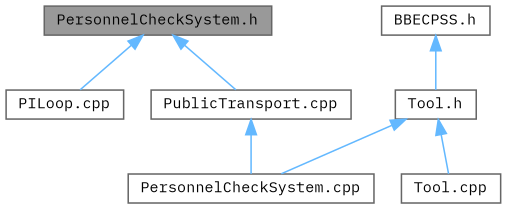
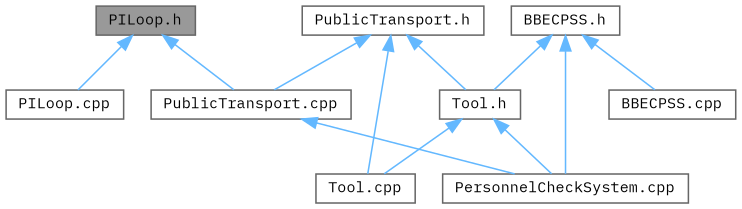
(158, 21) -> (146, 21)
none -> (393, 21)
none -> (672, 105)
none -> (566, 112)
